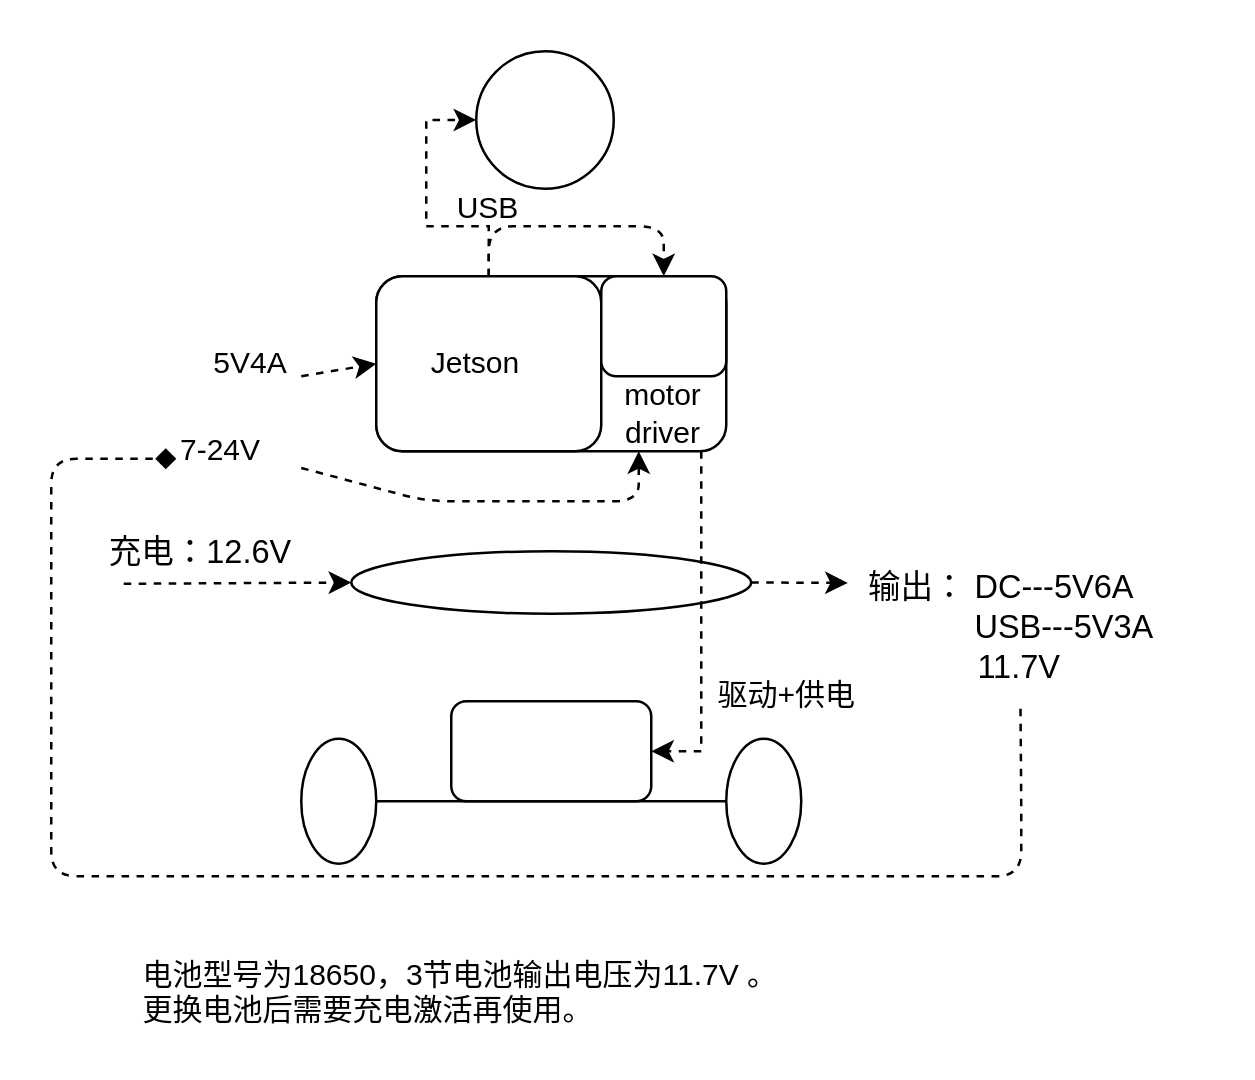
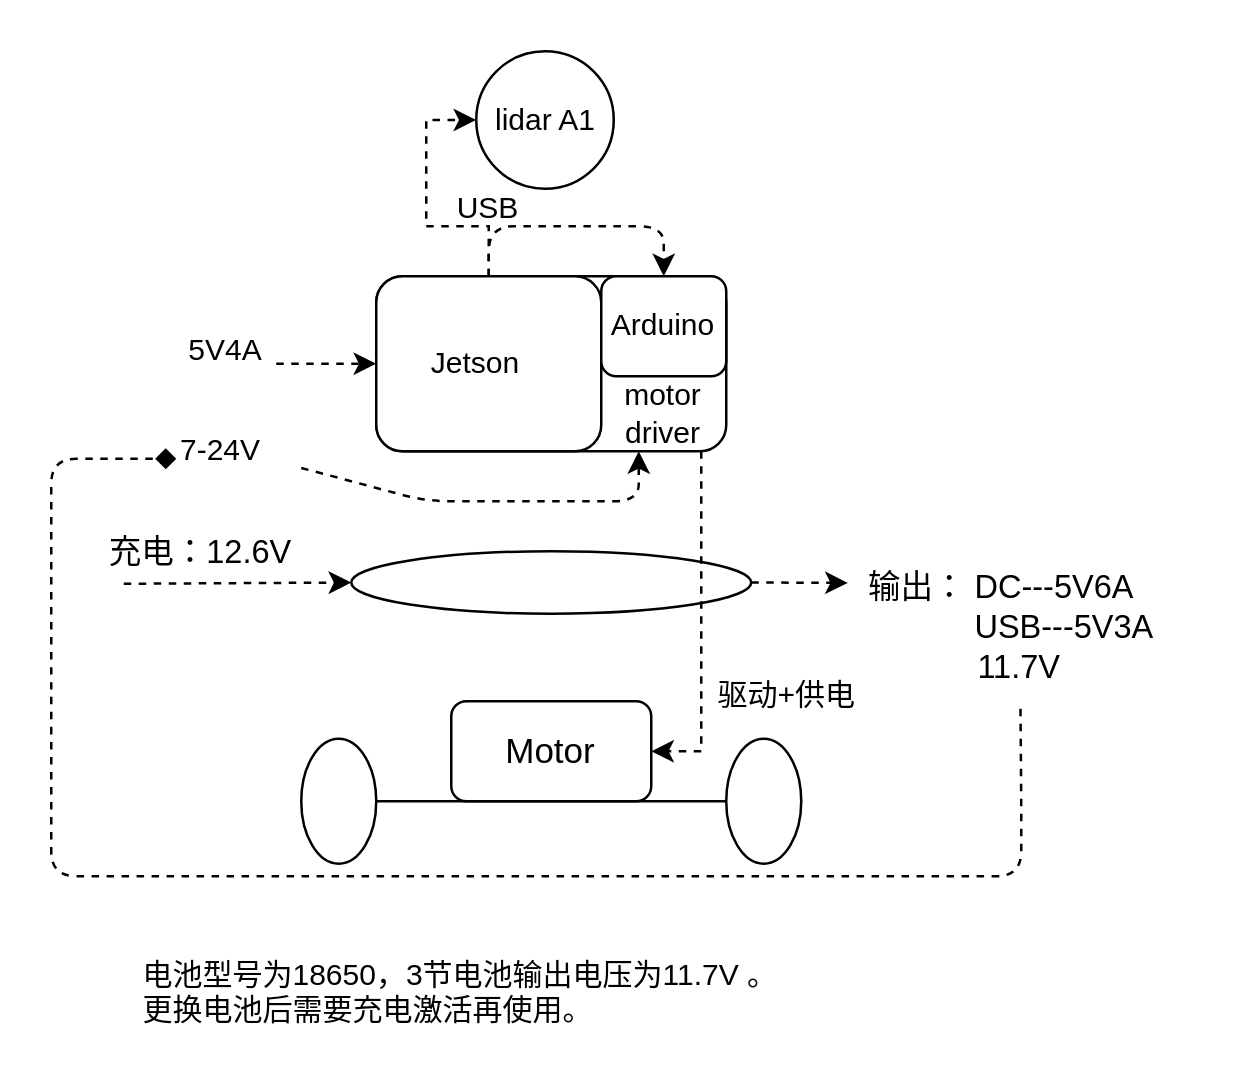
none -> (545, 120)
none -> (664, 326)
(251, 364) -> (226, 351)
none -> (551, 751)
